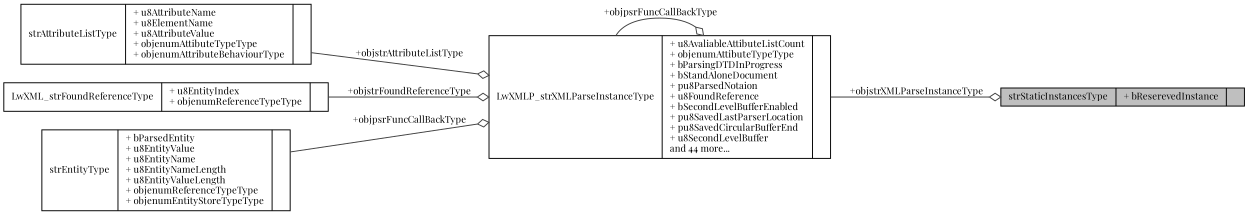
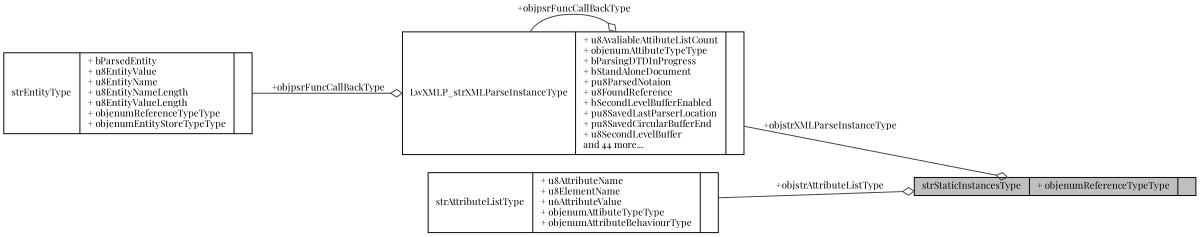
(174, 34) -> (581, 202)
(394, 63) -> (810, 195)
(166, 97) -> none
(1171, 97) -> (1104, 186)
